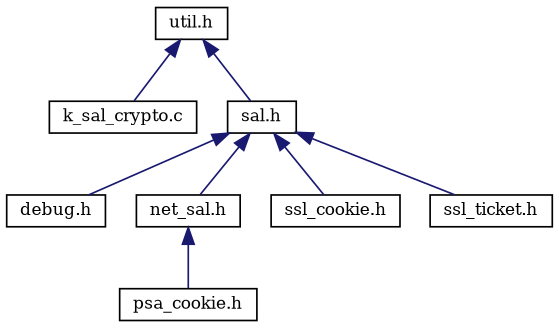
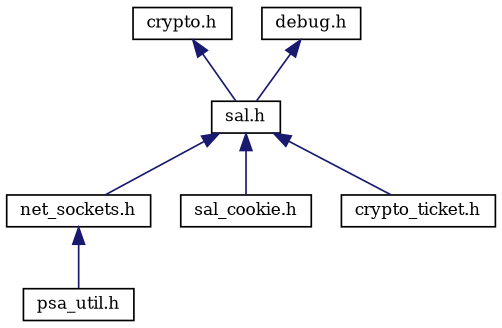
(192, 23) -> (182, 23)
(123, 117) -> none
(151, 167) -> (274, 77)
(188, 211) -> (79, 211)
(336, 211) -> (246, 211)
(491, 211) -> (418, 211)
(188, 305) -> (79, 305)
